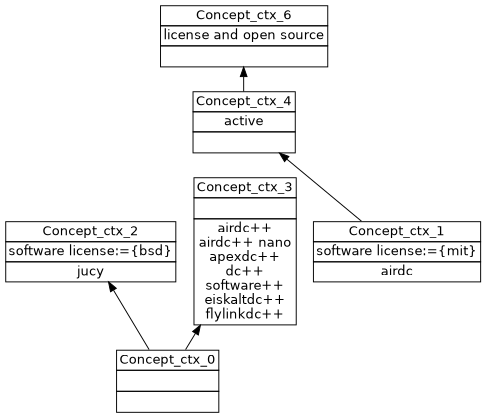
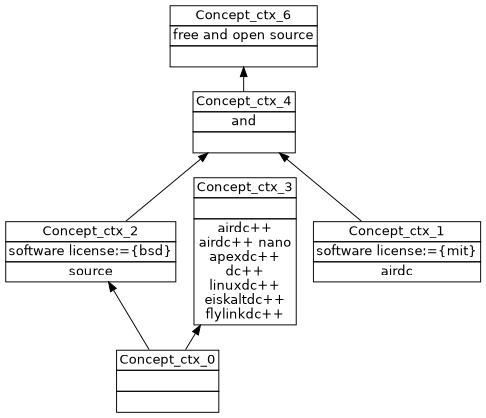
(244, 35) -> (244, 35)
(244, 121) -> (244, 121)
none -> (163, 190)
(91, 271) -> (91, 271)
(245, 286) -> (245, 286)
